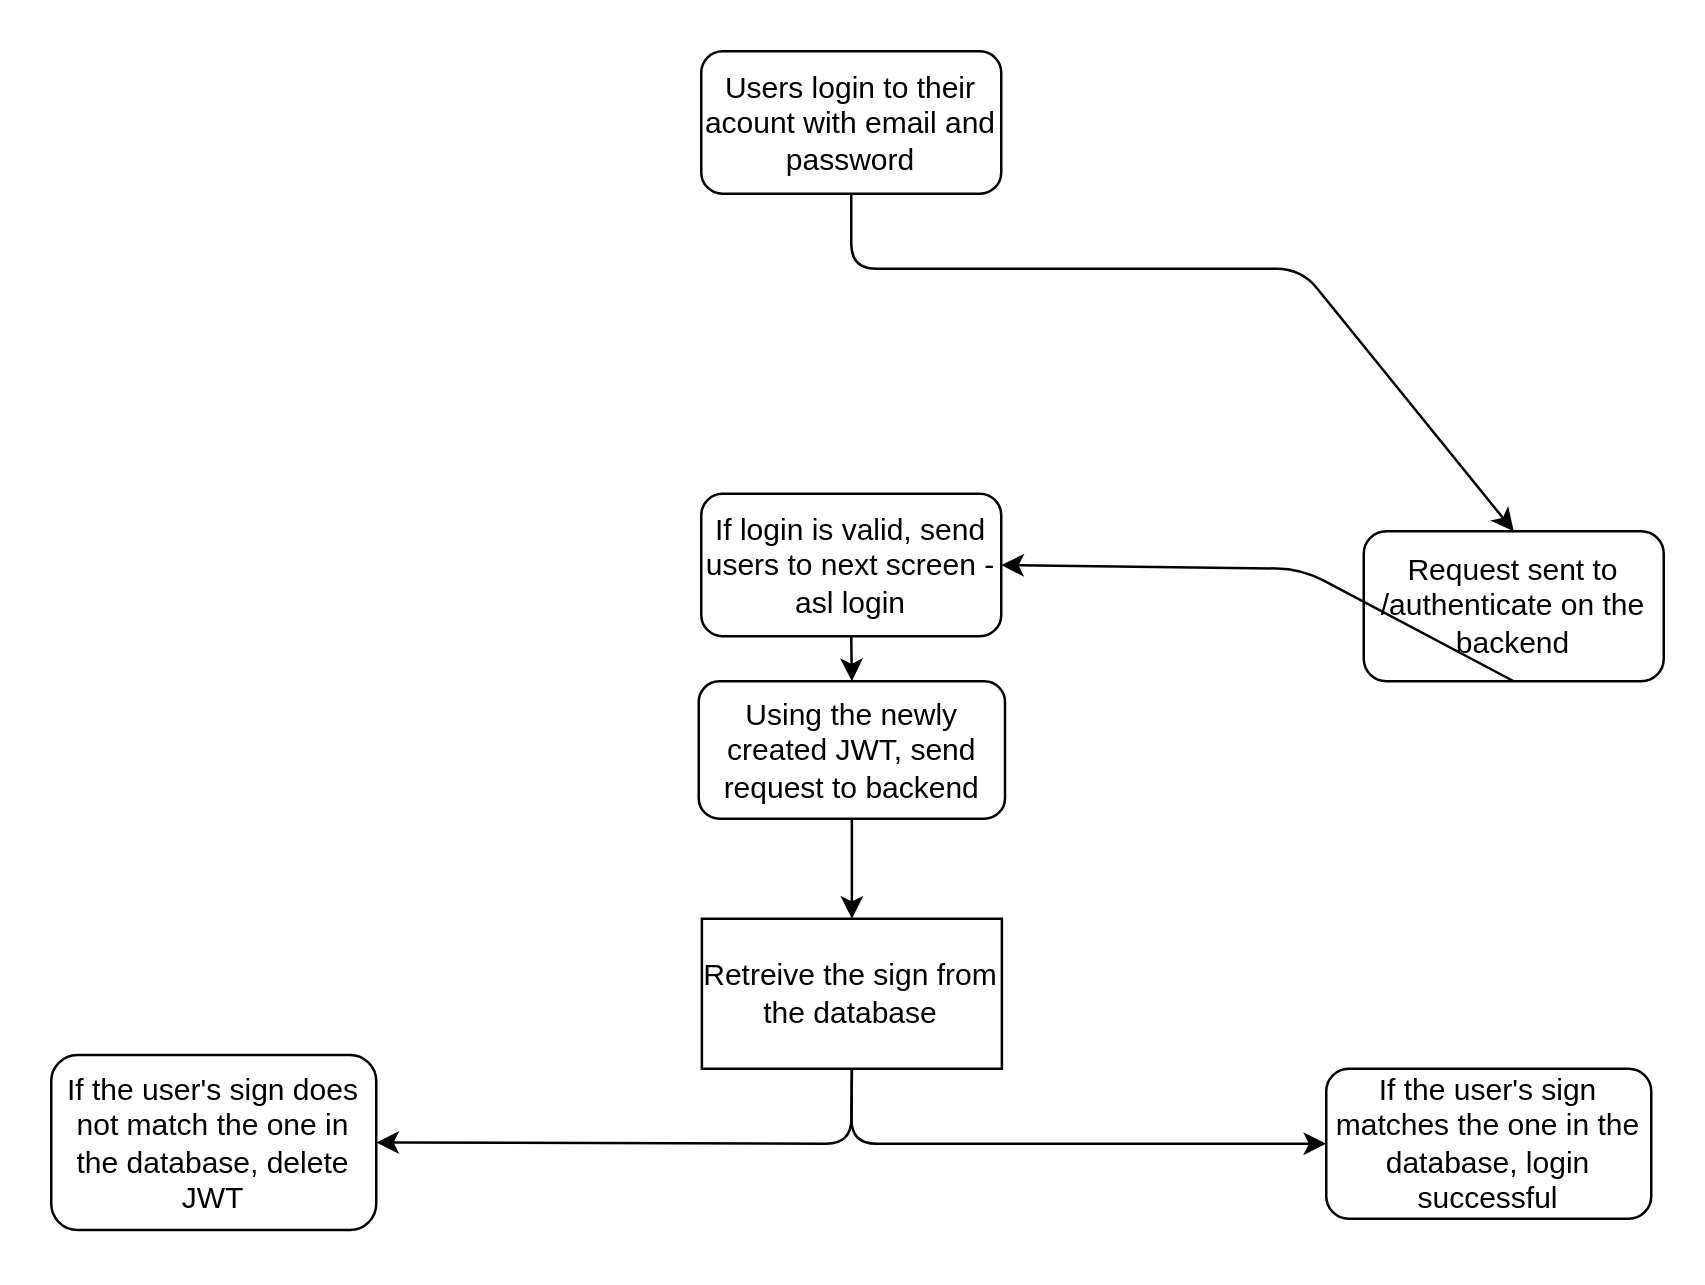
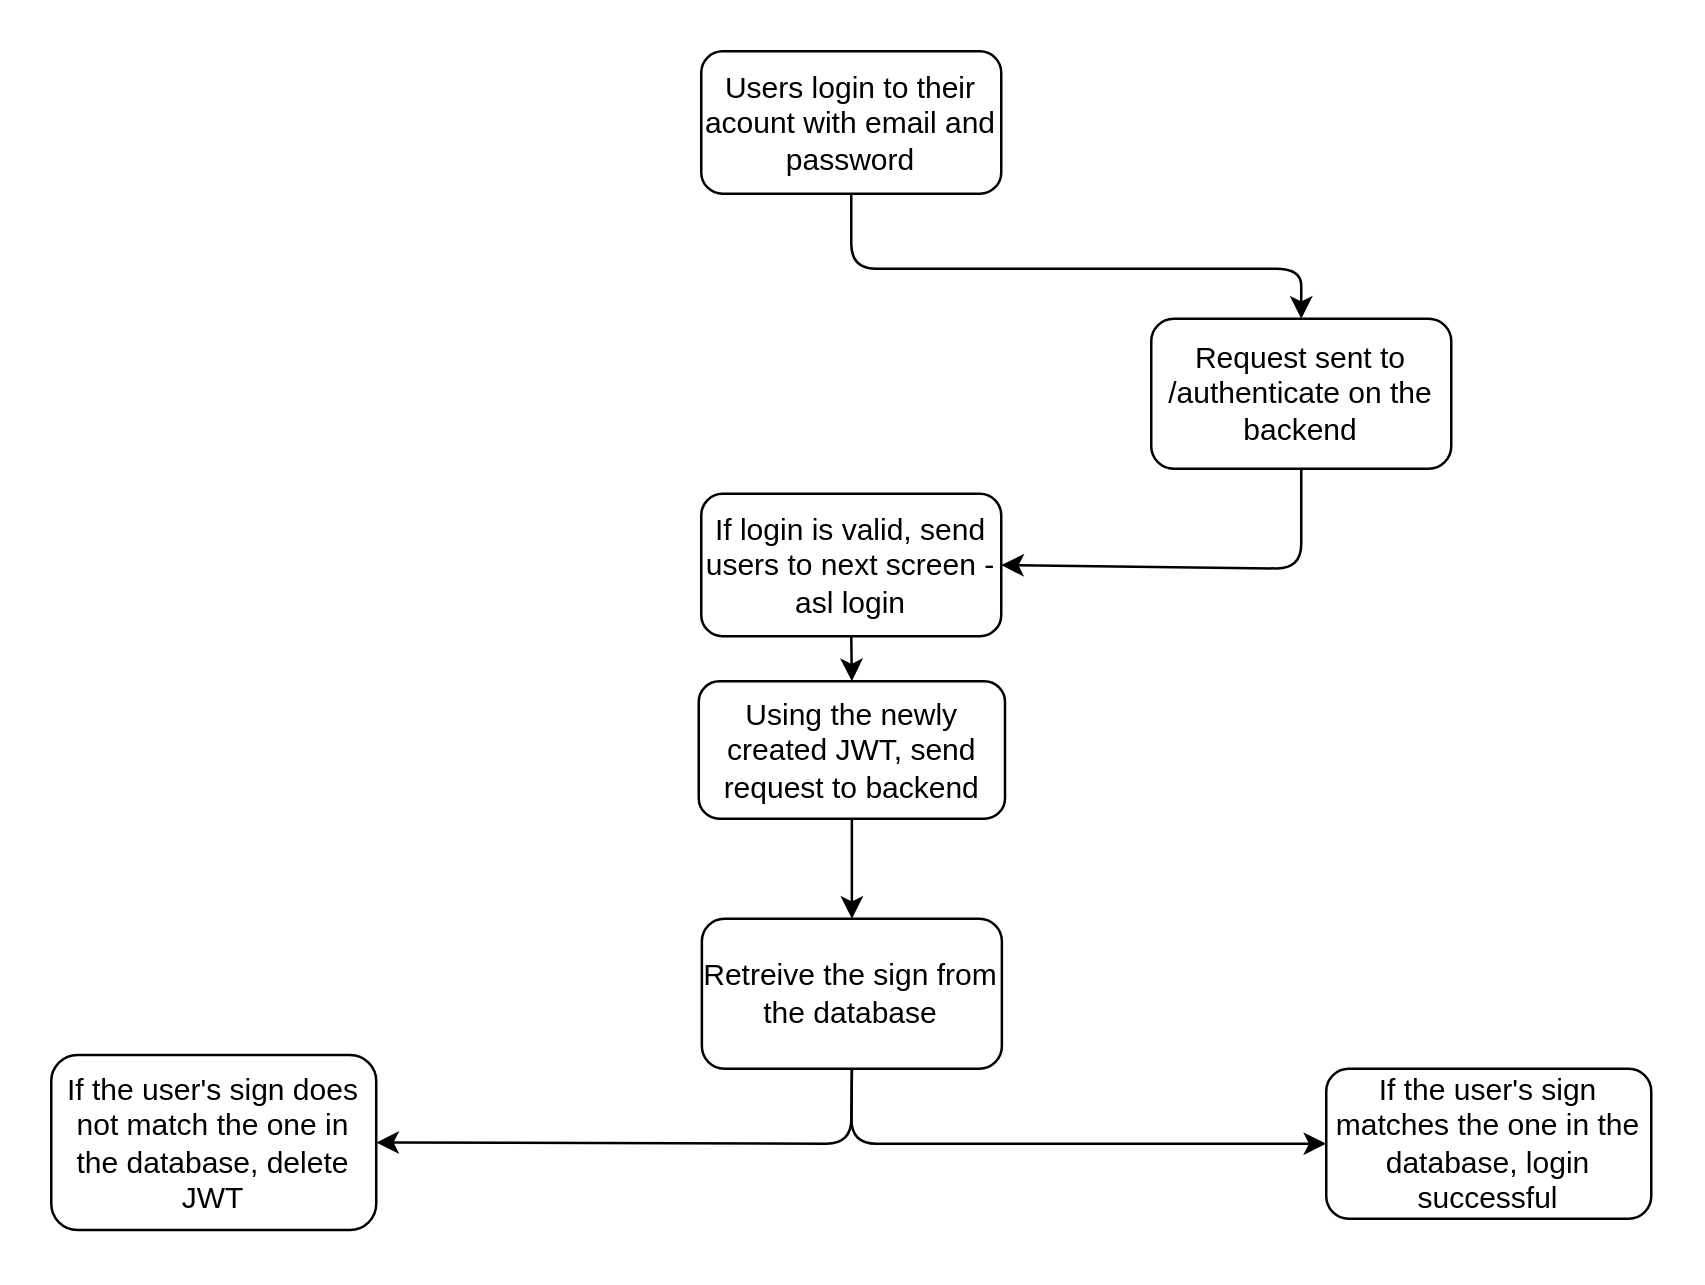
(1514, 606) -> (1301, 394)
(852, 994) -> (852, 994)
